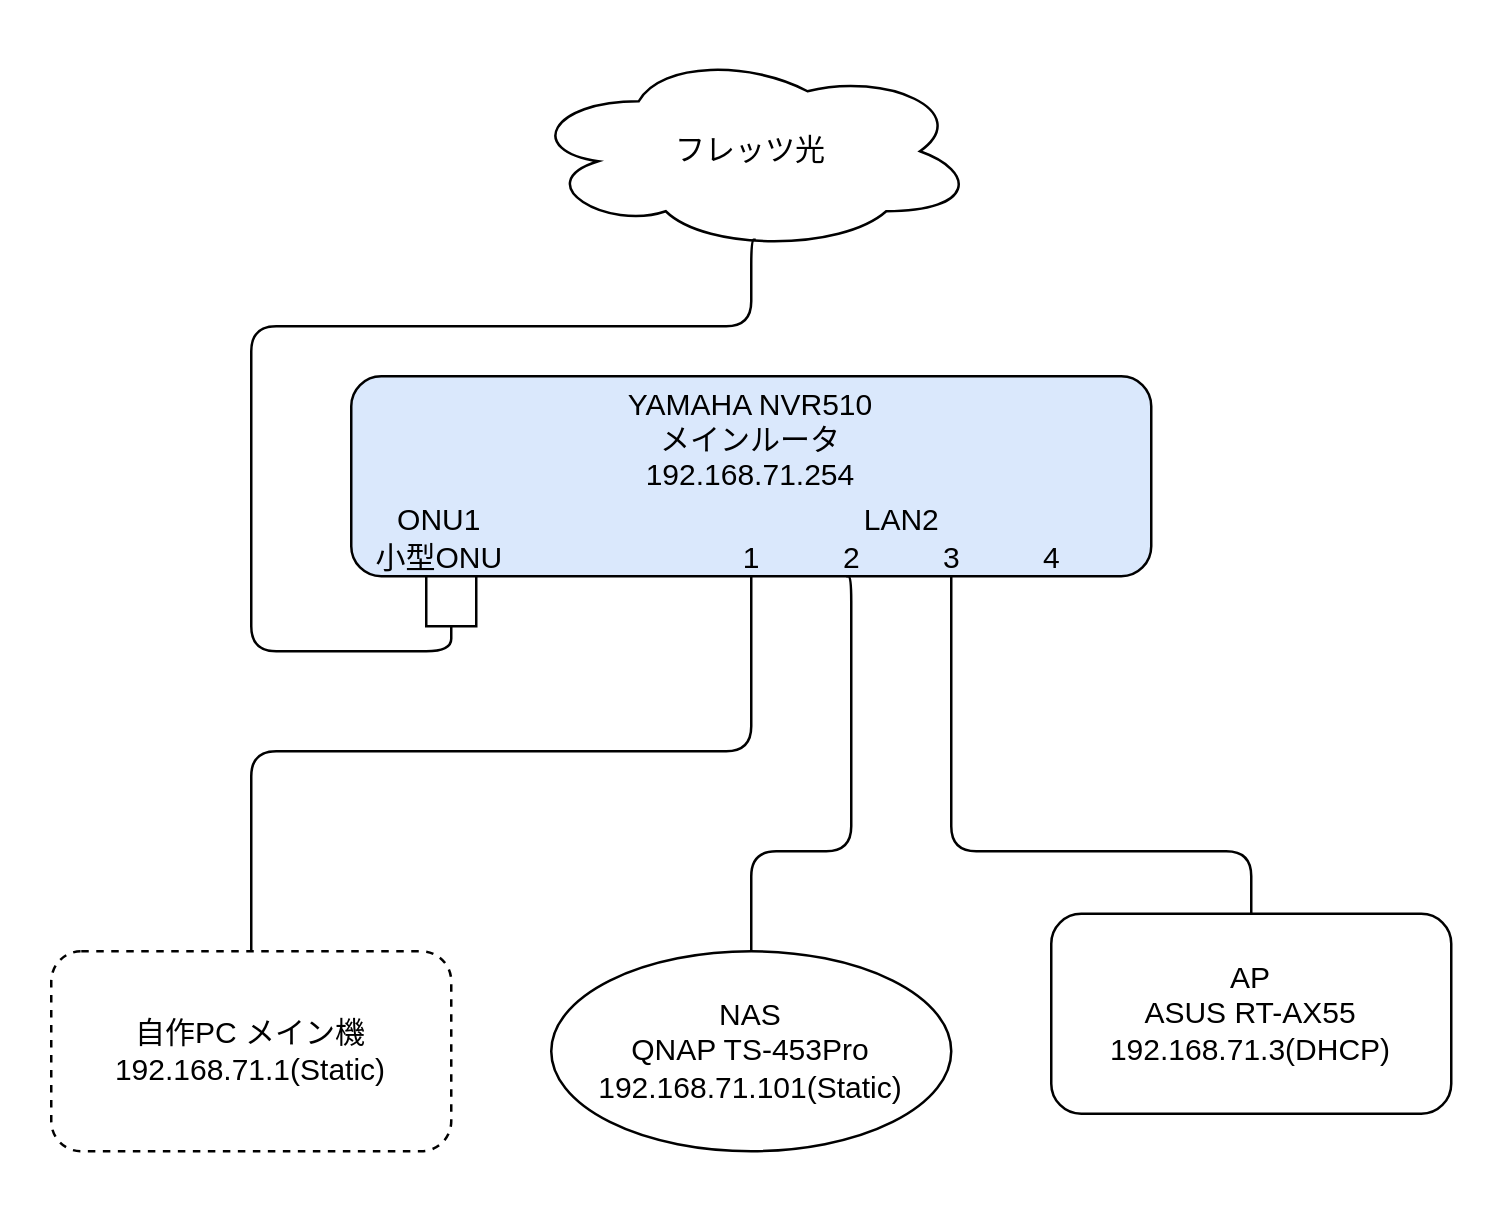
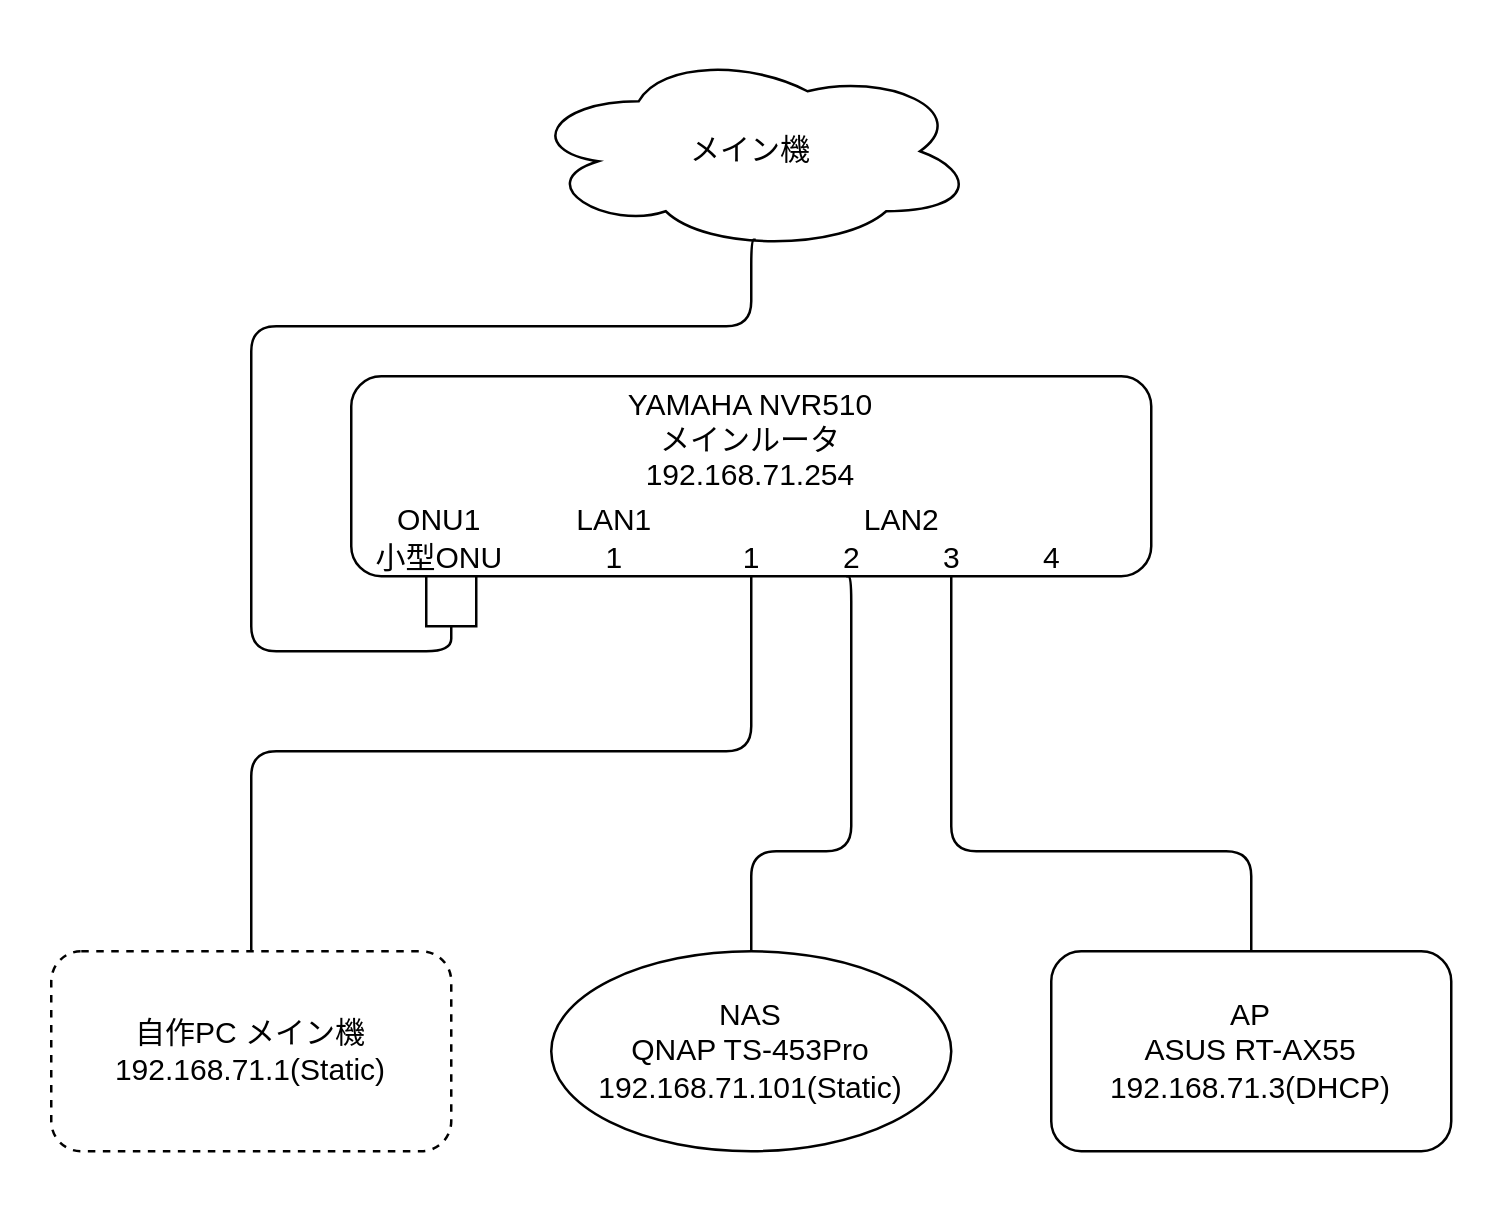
(751, 151) -> (751, 151)
(751, 476) -> (751, 476)
none -> (614, 539)
(1251, 1014) -> (1251, 1051)
